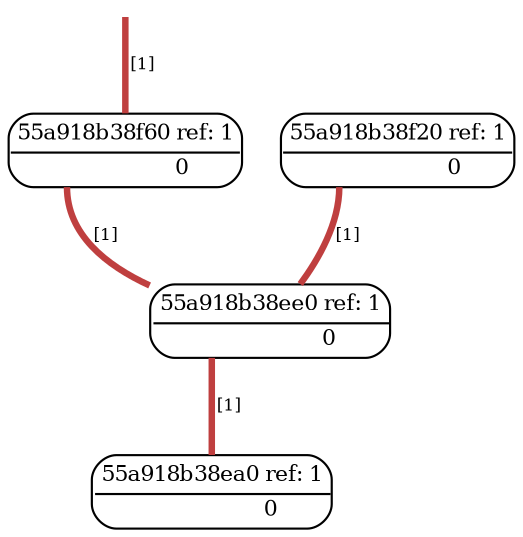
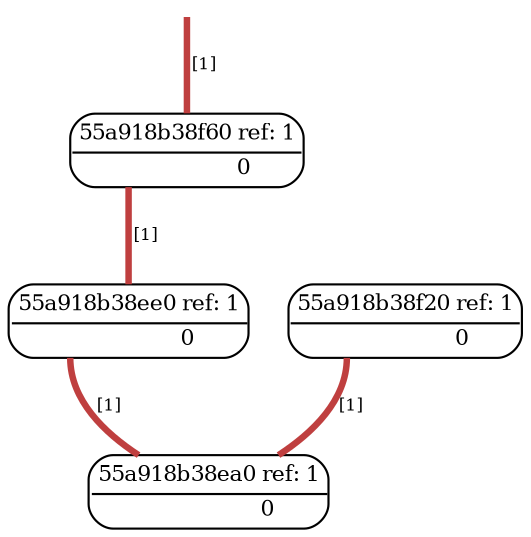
(327, 238) -> (325, 415)
